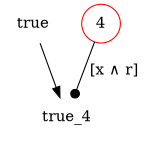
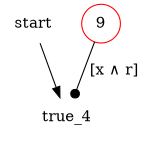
(33, 24) -> (33, 24)
(101, 24) -> (101, 24)
